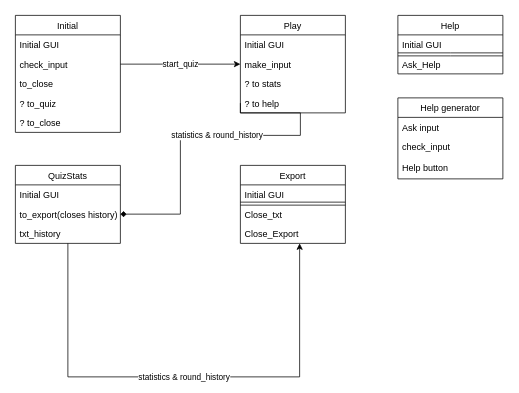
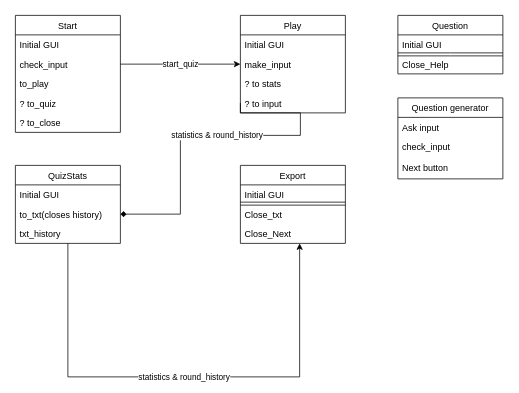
(68, 26) -> (68, 26)
(450, 26) -> (450, 26)
(421, 65) -> (425, 65)
(38, 84) -> (36, 84)
(264, 104) -> (266, 104)
(450, 108) -> (450, 108)
(427, 168) -> (429, 168)
(79, 215) -> (71, 215)
(274, 234) -> (269, 234)
